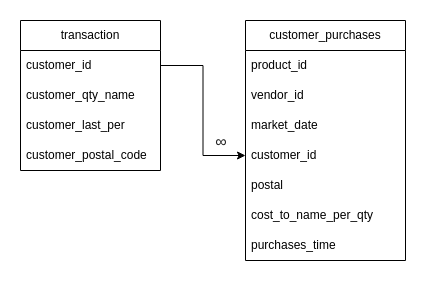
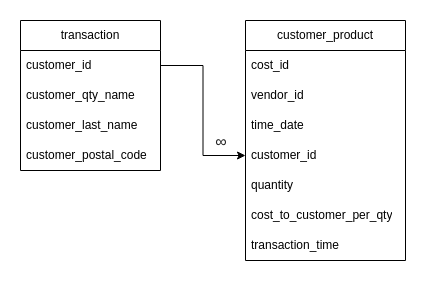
(326, 36) -> (326, 36)
(284, 66) -> (273, 66)
(82, 126) -> (85, 126)
(288, 126) -> (280, 126)
(270, 186) -> (277, 186)
(319, 216) -> (327, 216)
(297, 246) -> (302, 246)
